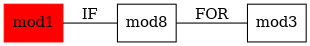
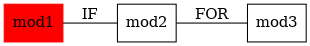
(147, 23) -> (147, 23)
